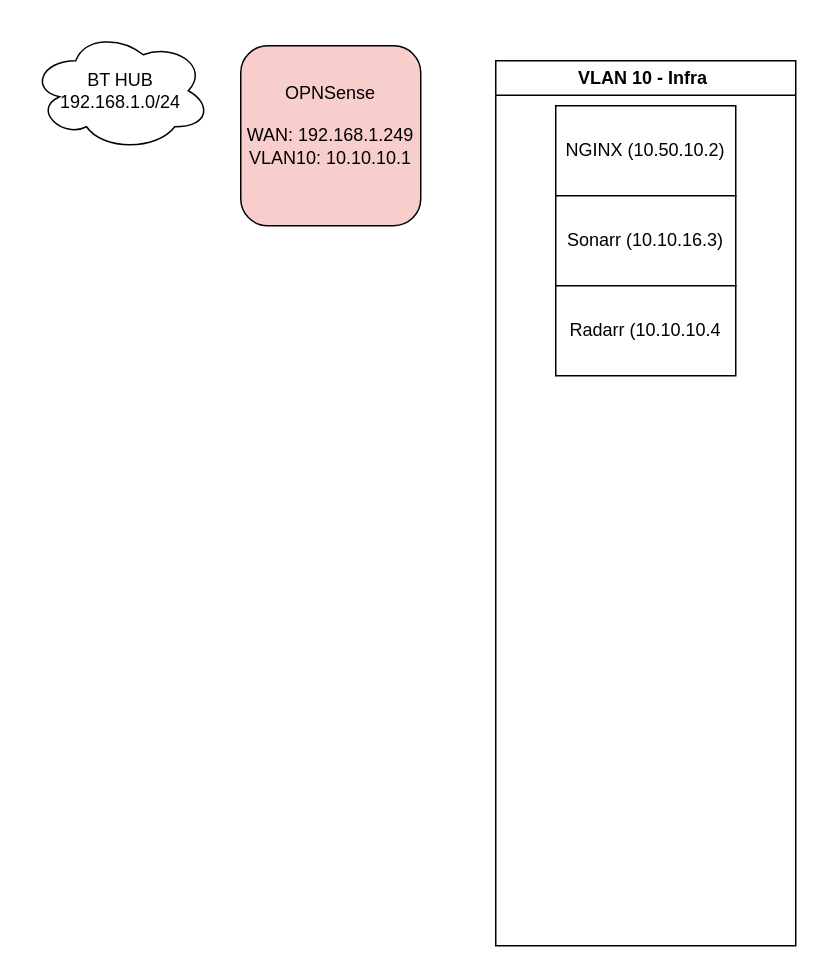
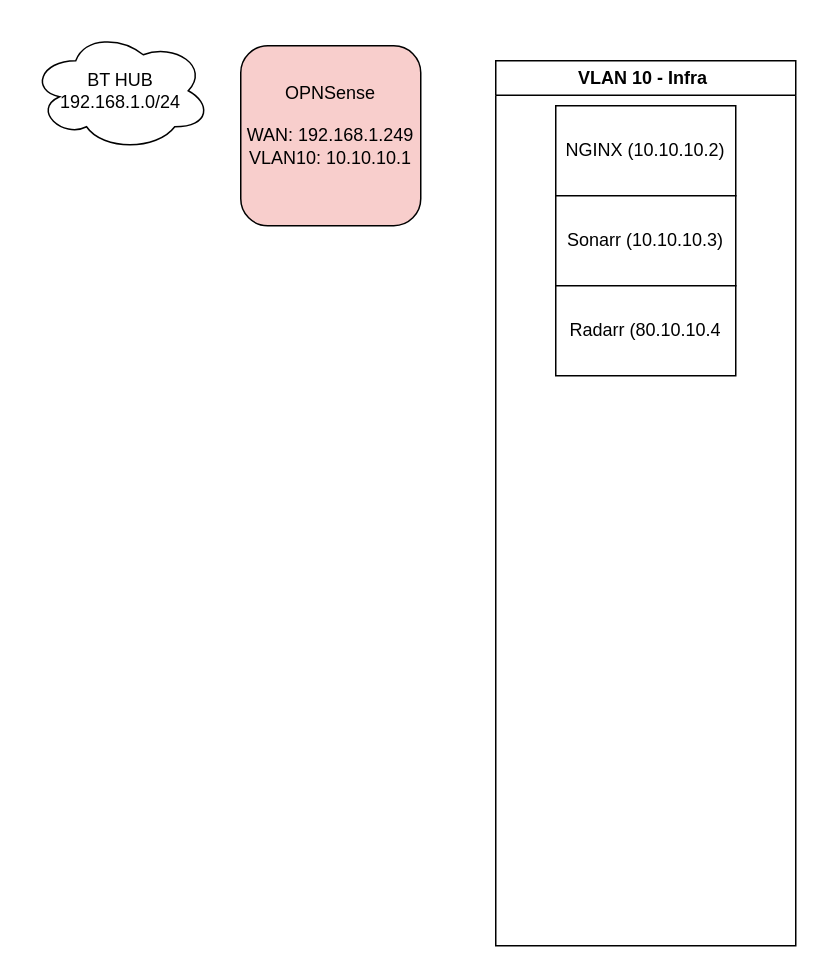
(646, 151) -> (646, 151)
(646, 241) -> (646, 241)
(646, 331) -> (646, 331)
